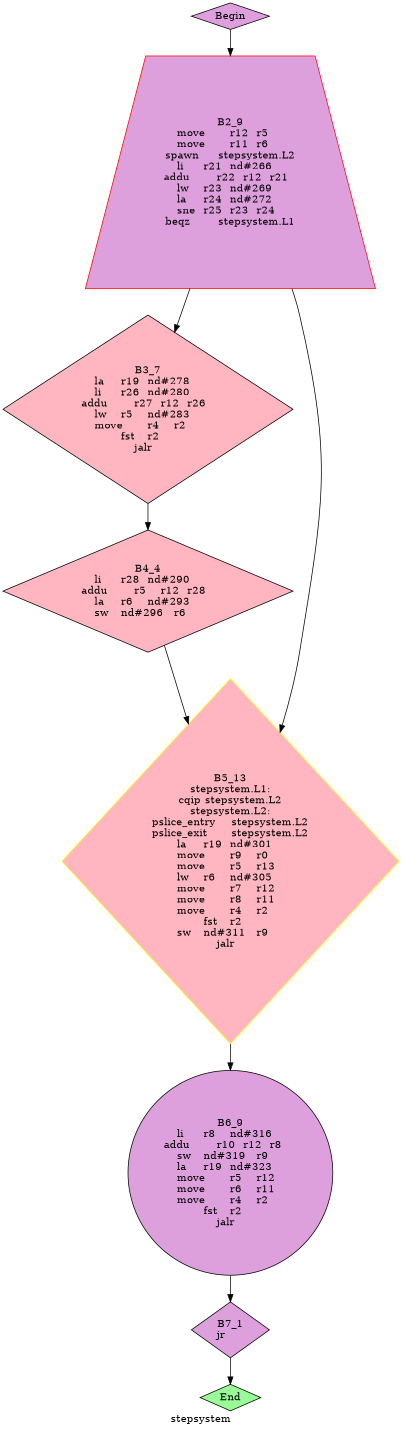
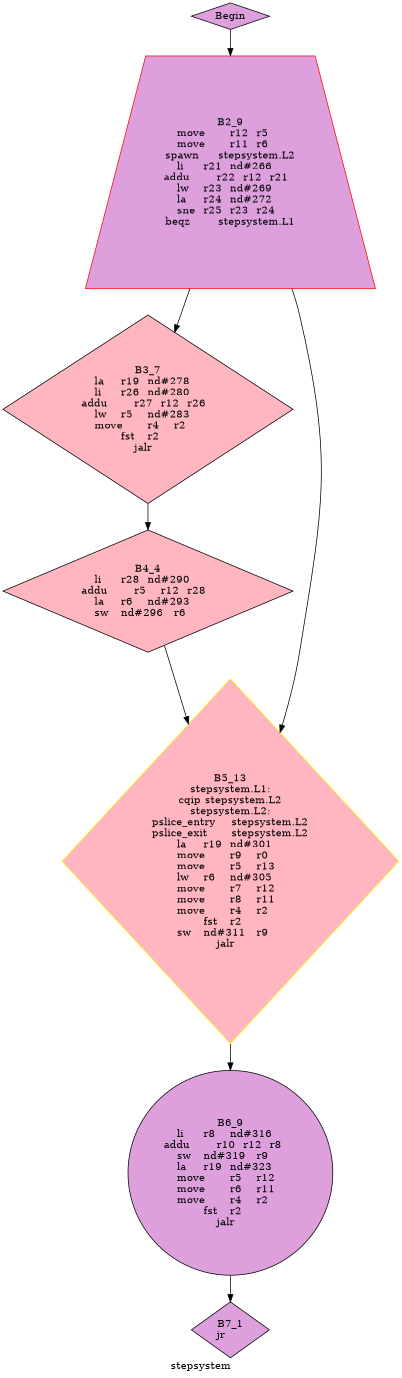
(230, 1398) -> none
